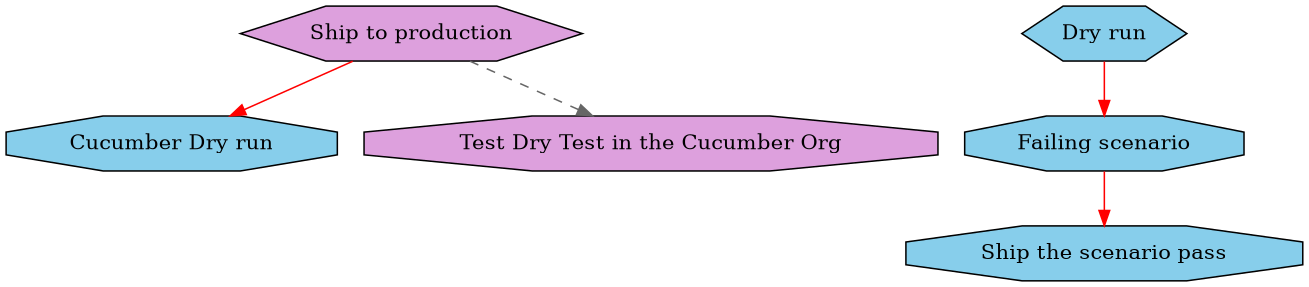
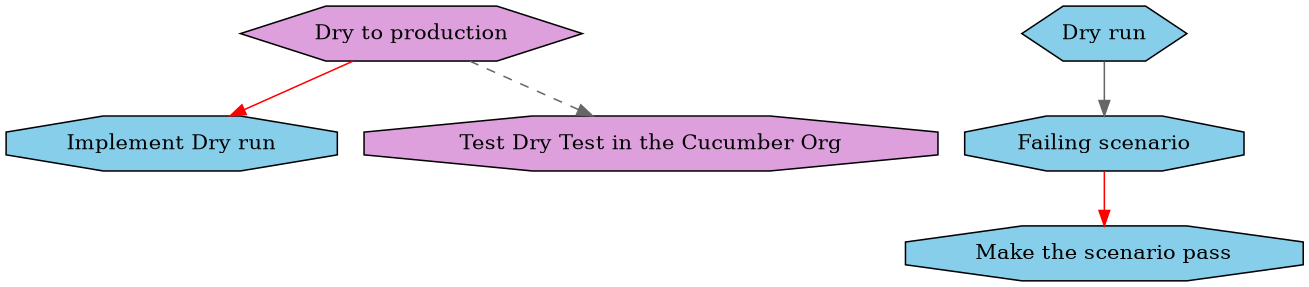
(411, 34) -> (411, 34)
(1104, 81) -> (1104, 81)
(172, 143) -> (172, 143)
(1104, 253) -> (1104, 253)
